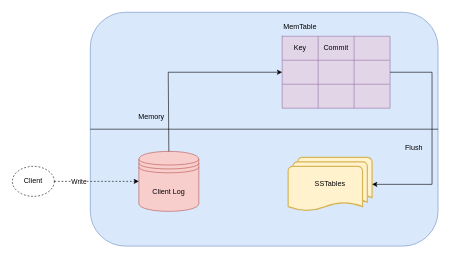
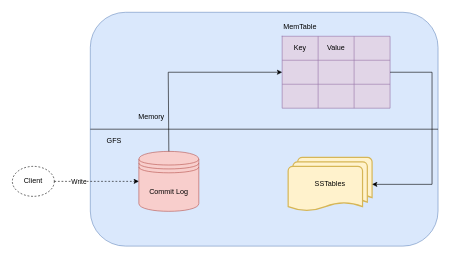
(336, 48) -> (336, 48)
none -> (114, 141)
(414, 149) -> none
(169, 192) -> (169, 192)
